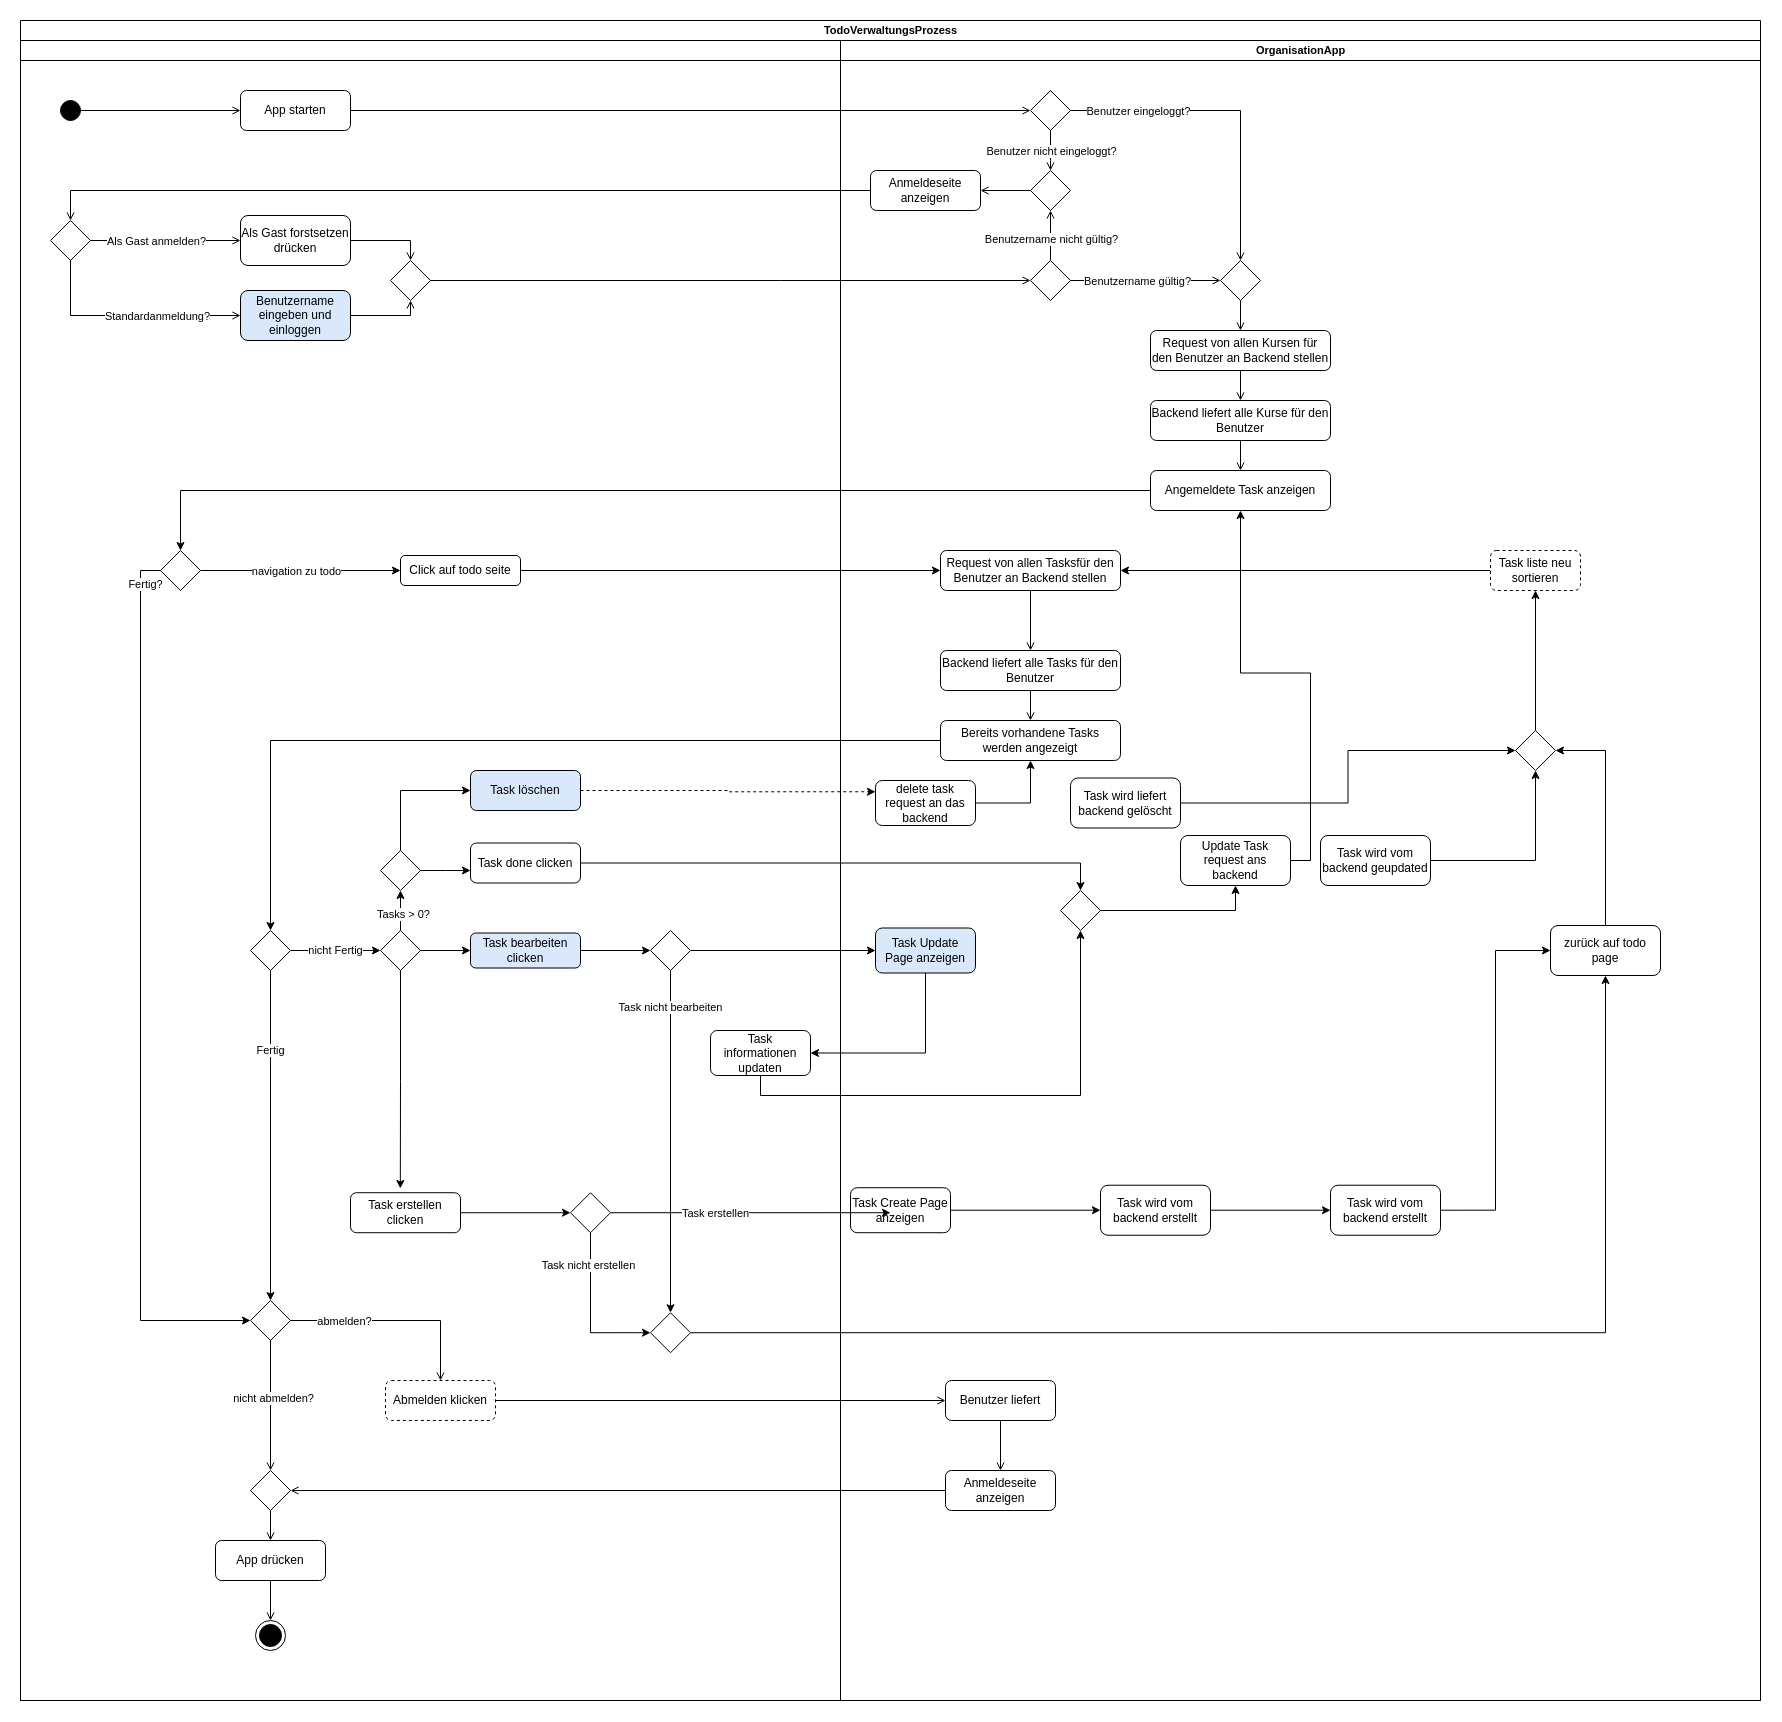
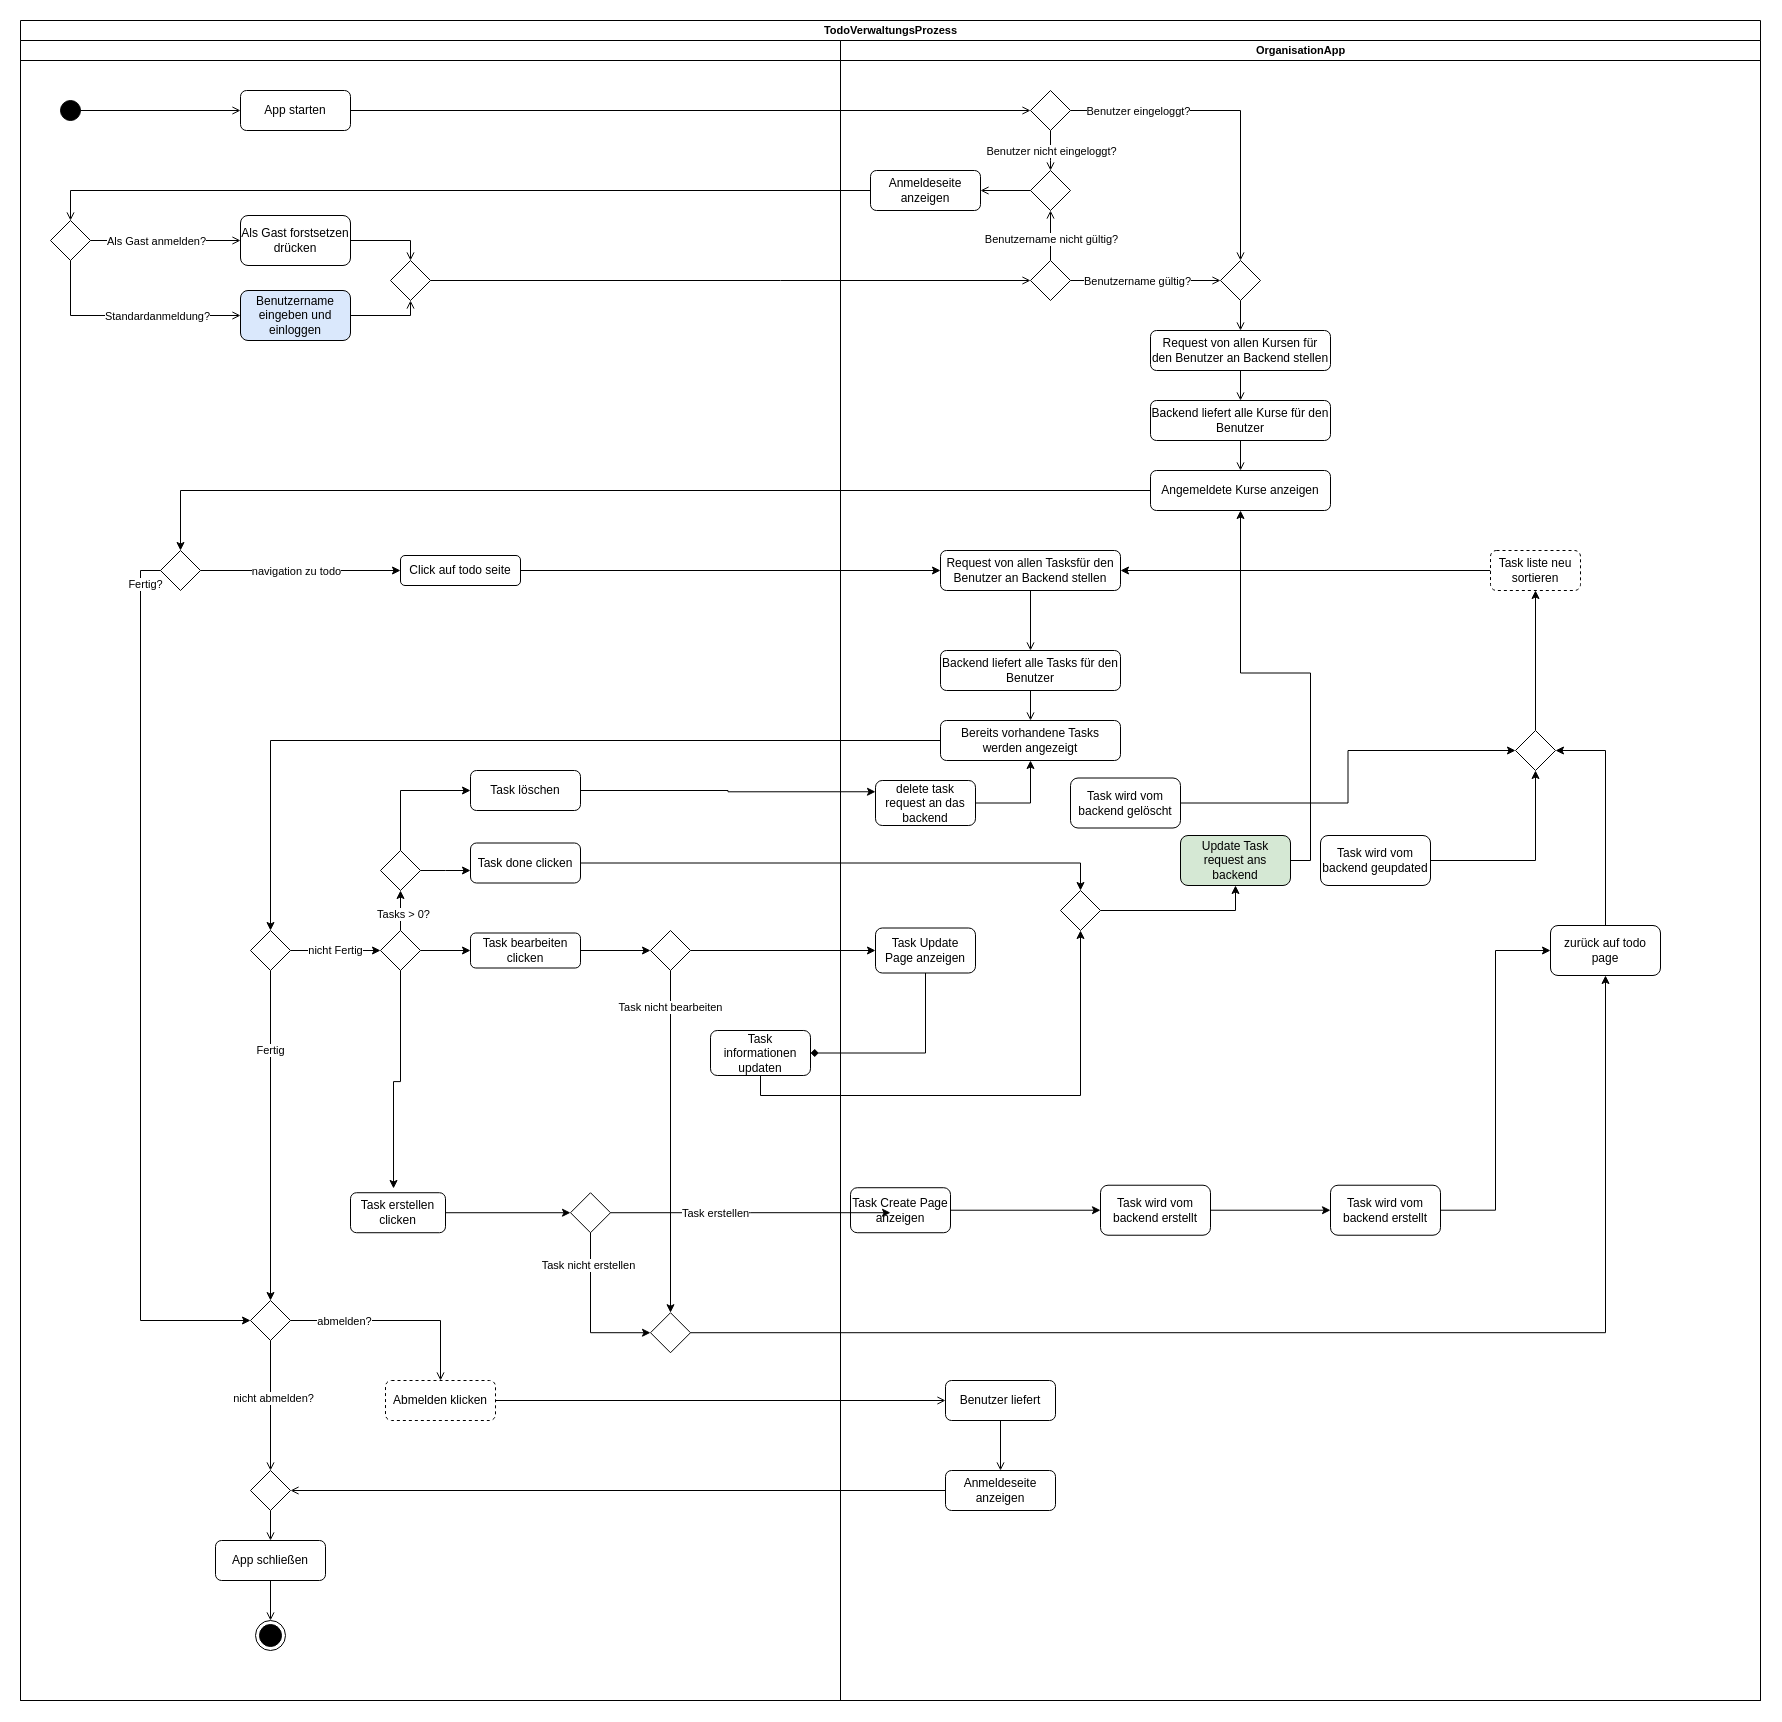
(1241, 491) -> (1241, 491)
(526, 791) -> (526, 791)
(725, 791) -> (725, 791)
(1126, 804) -> (1126, 804)
(1236, 861) -> (1236, 861)
(526, 951) -> (526, 951)
(926, 951) -> (926, 951)
(819, 1053) -> (819, 1053)
(406, 1213) -> (398, 1213)
(271, 1561) -> (271, 1561)
